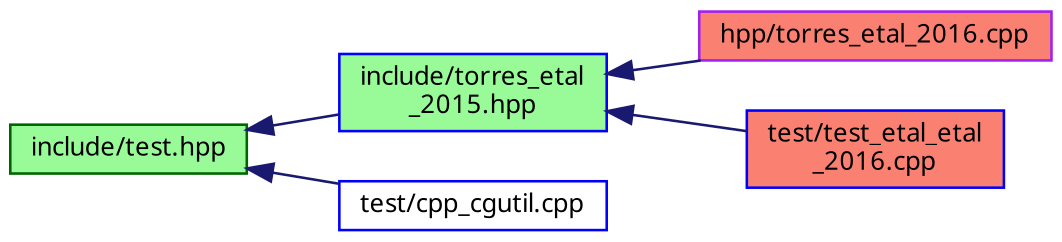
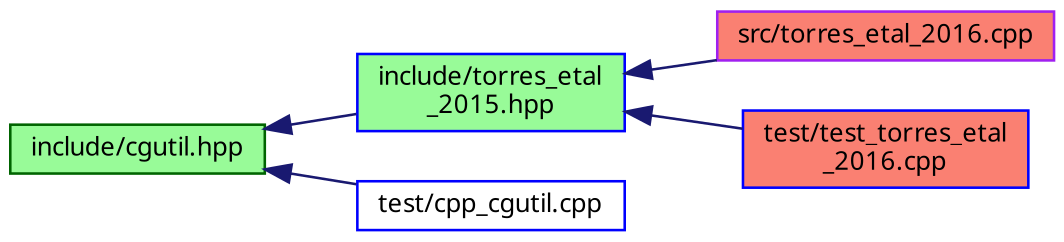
(875, 36) -> (886, 36)
(129, 149) -> (138, 149)
(875, 149) -> (886, 149)
